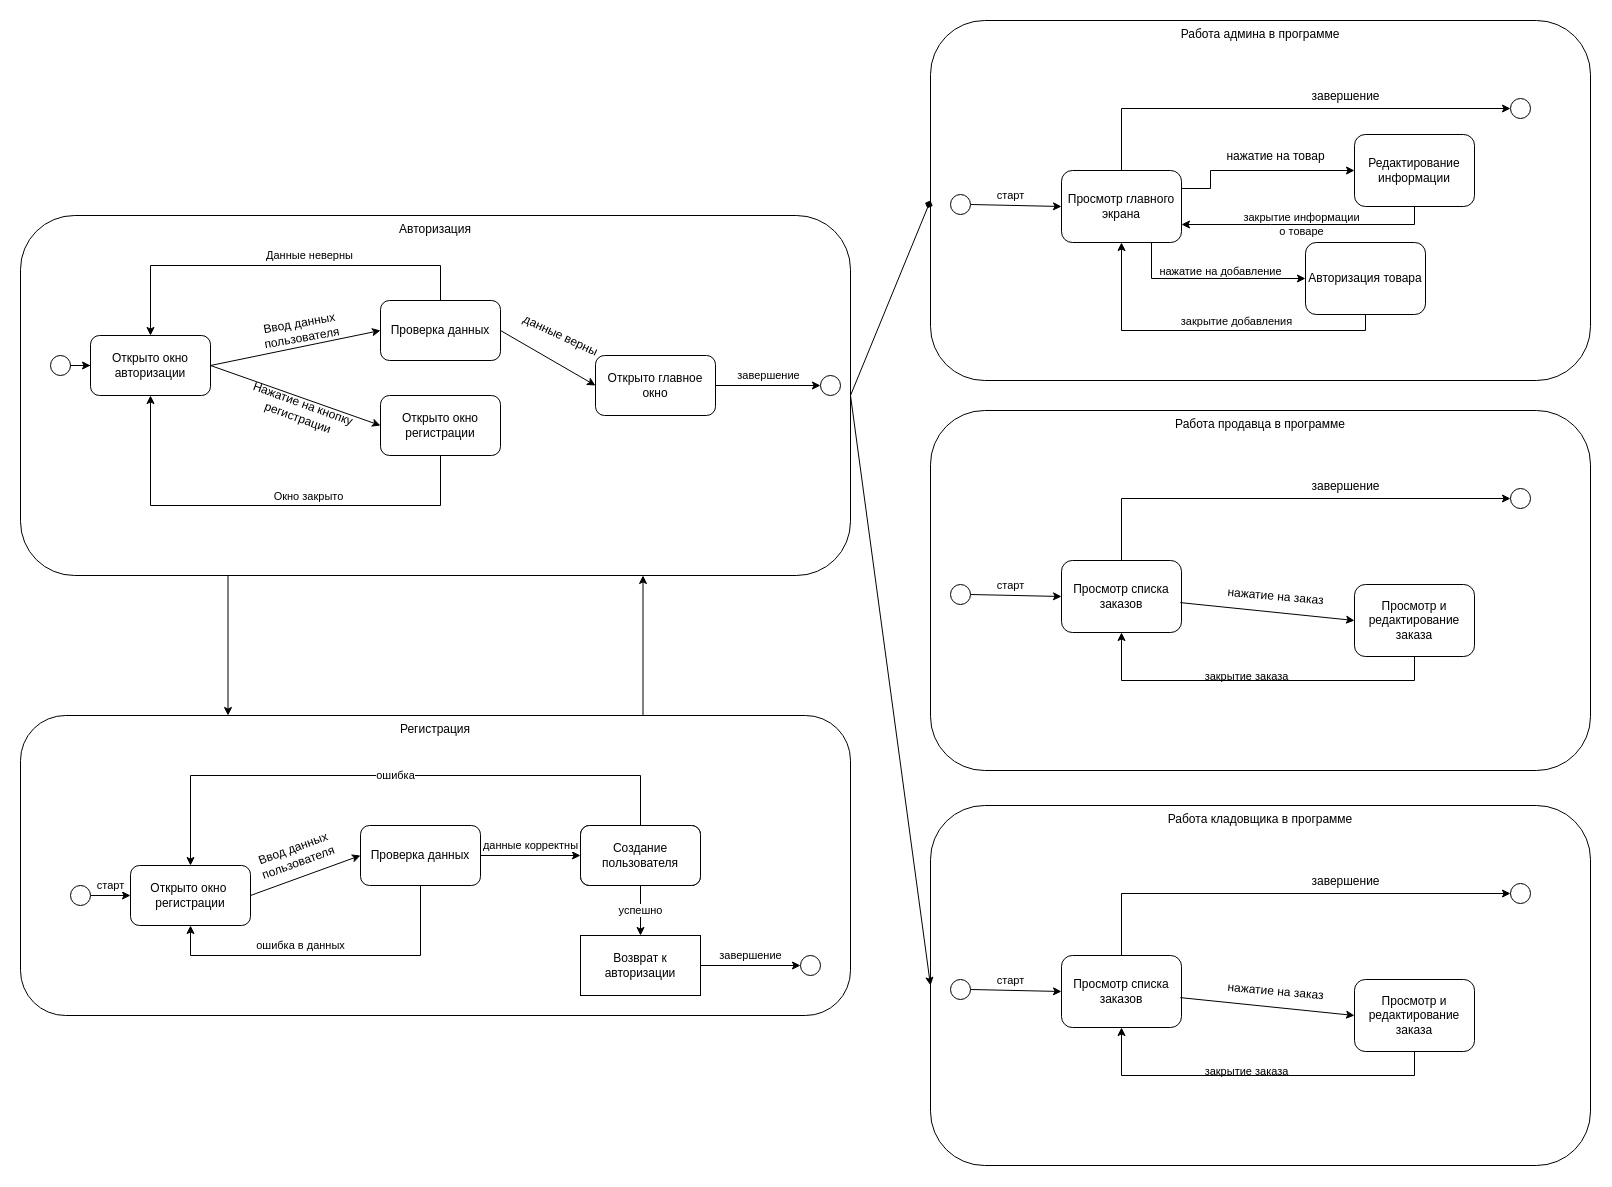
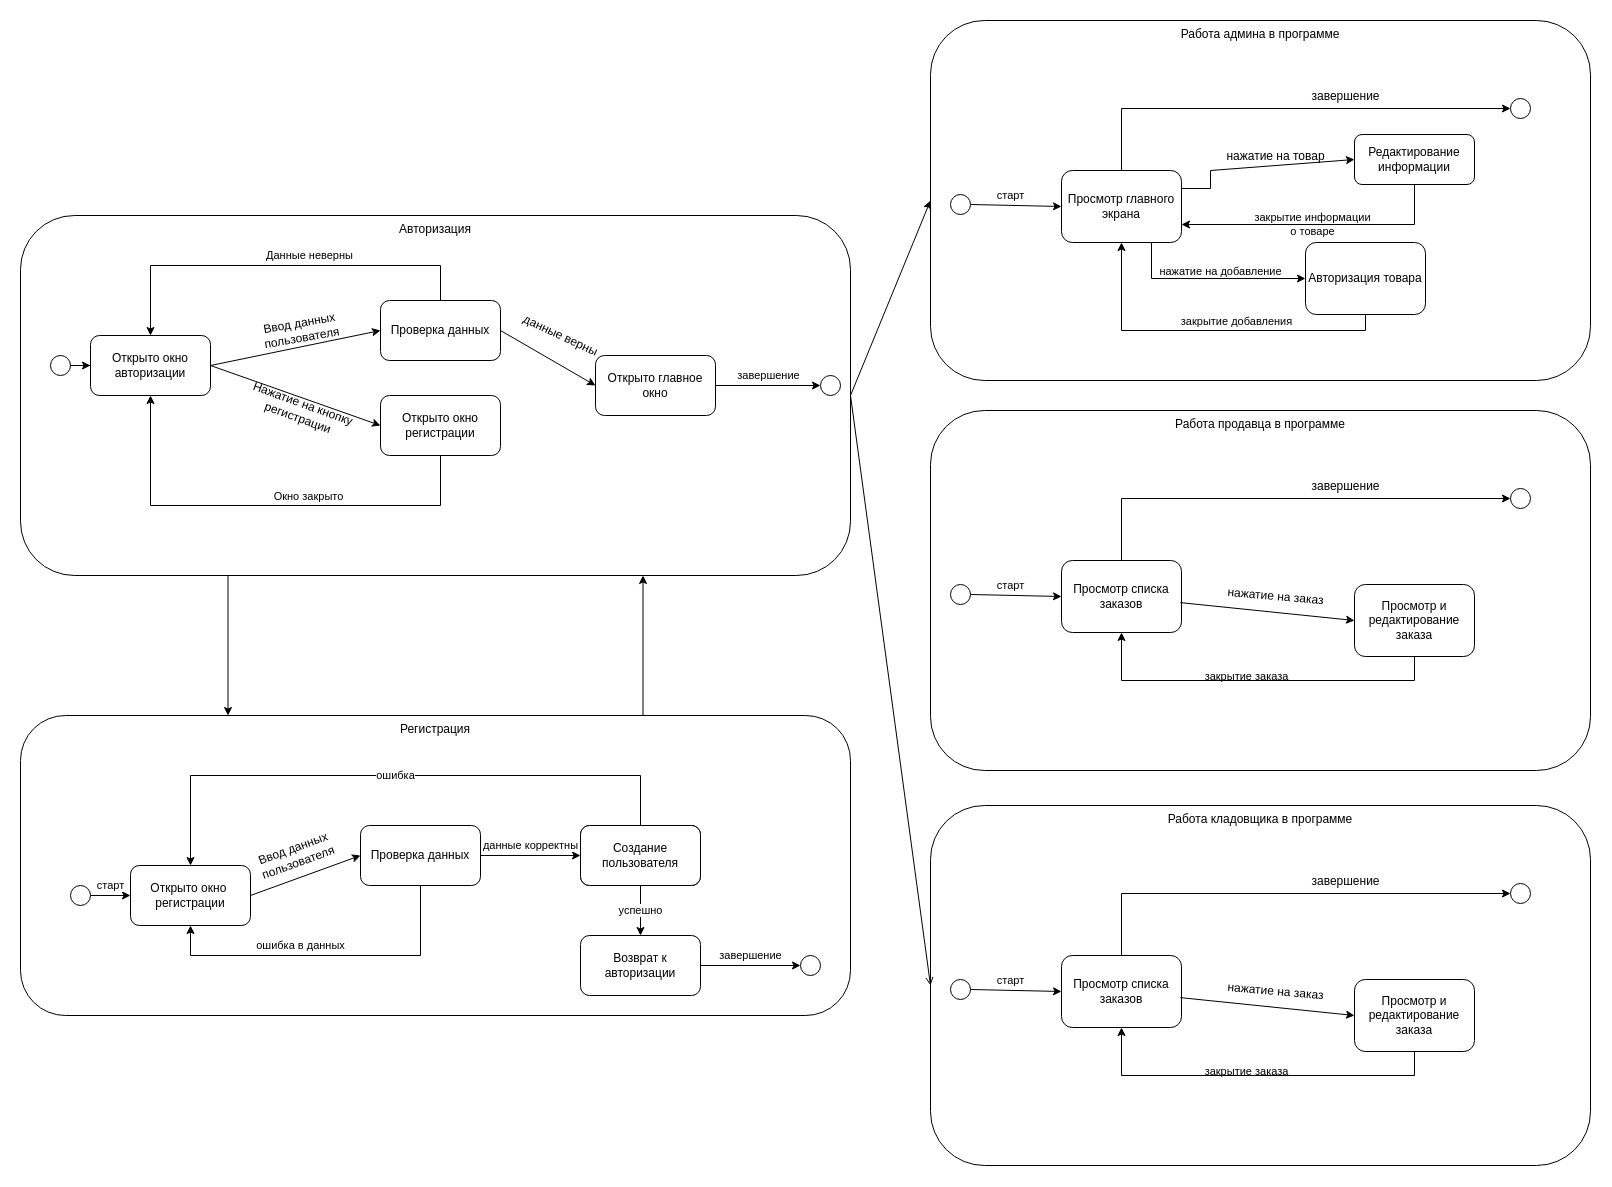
(1415, 171) -> (1415, 160)
(927, 209) -> (927, 208)
(641, 966) -> (641, 966)
(929, 977) -> (930, 978)
